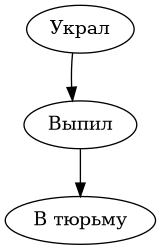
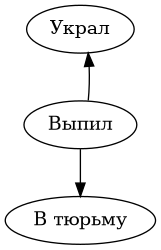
(72, 70) -> (89, 83)
